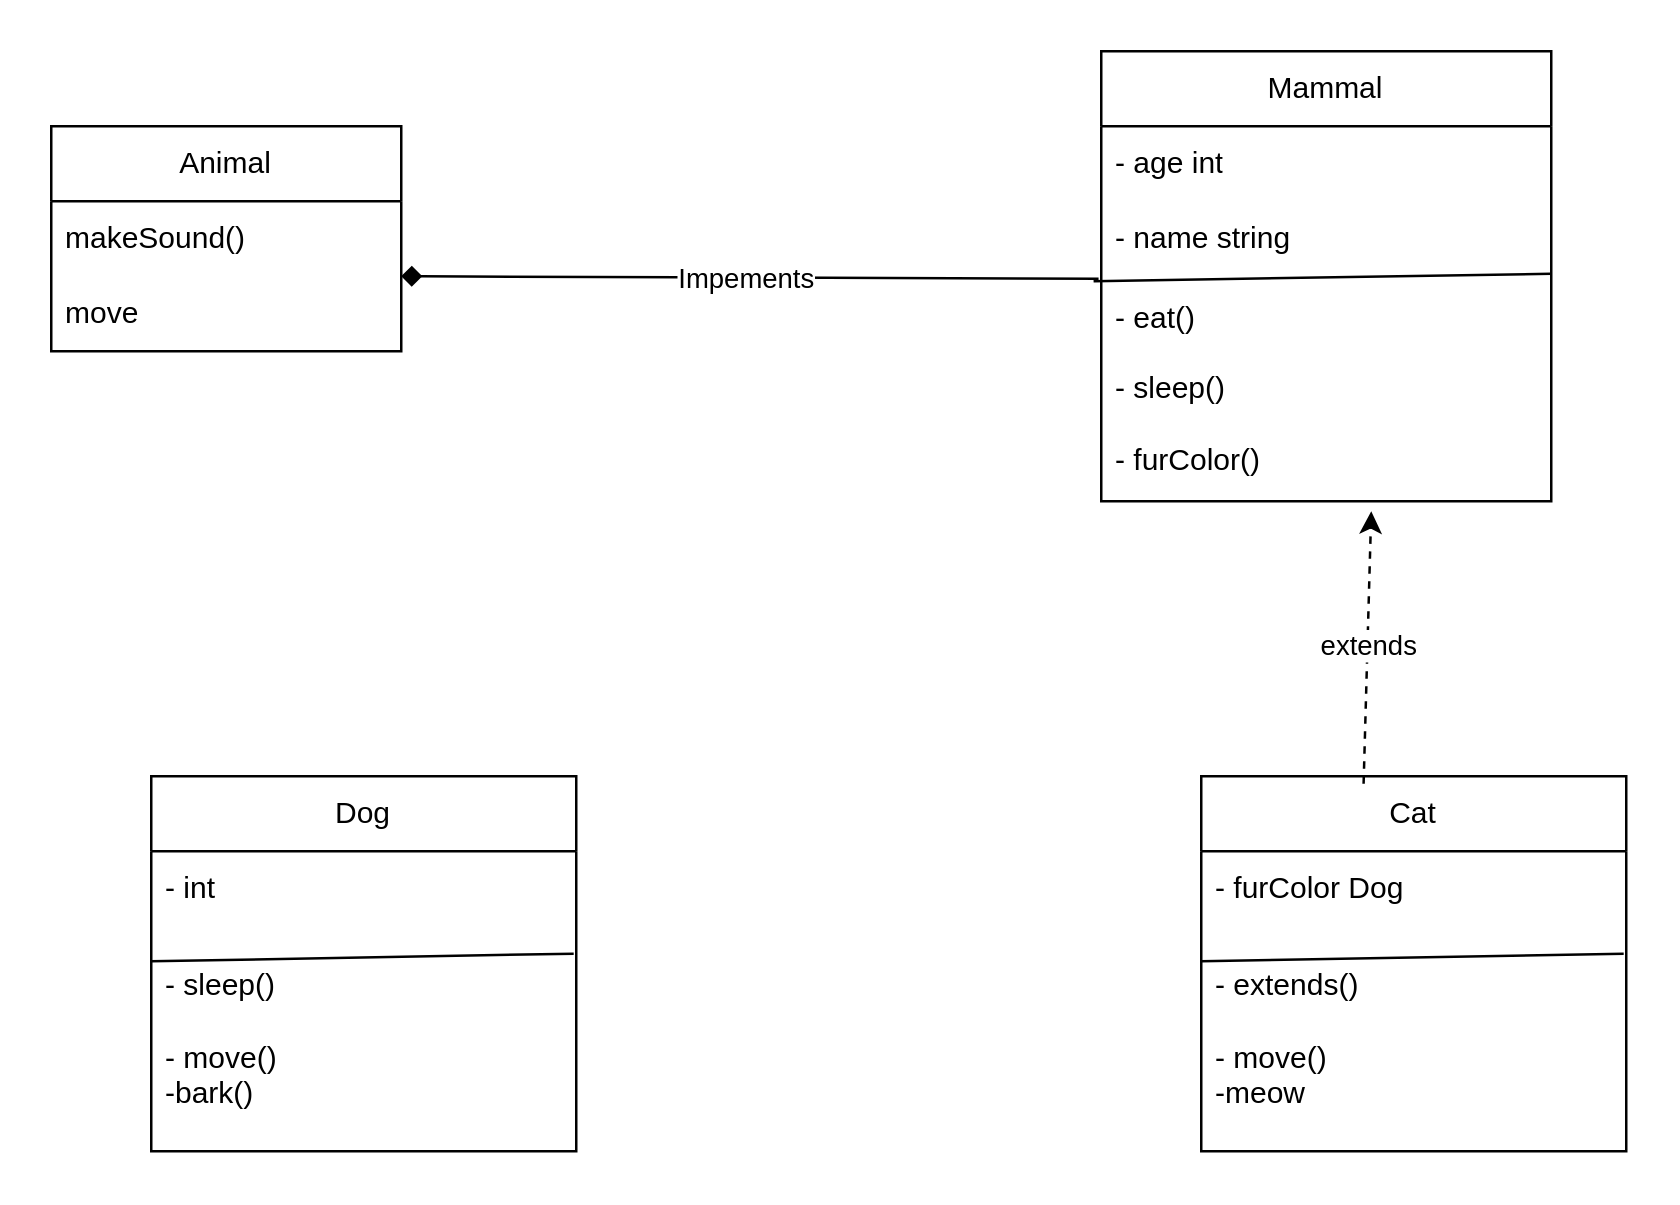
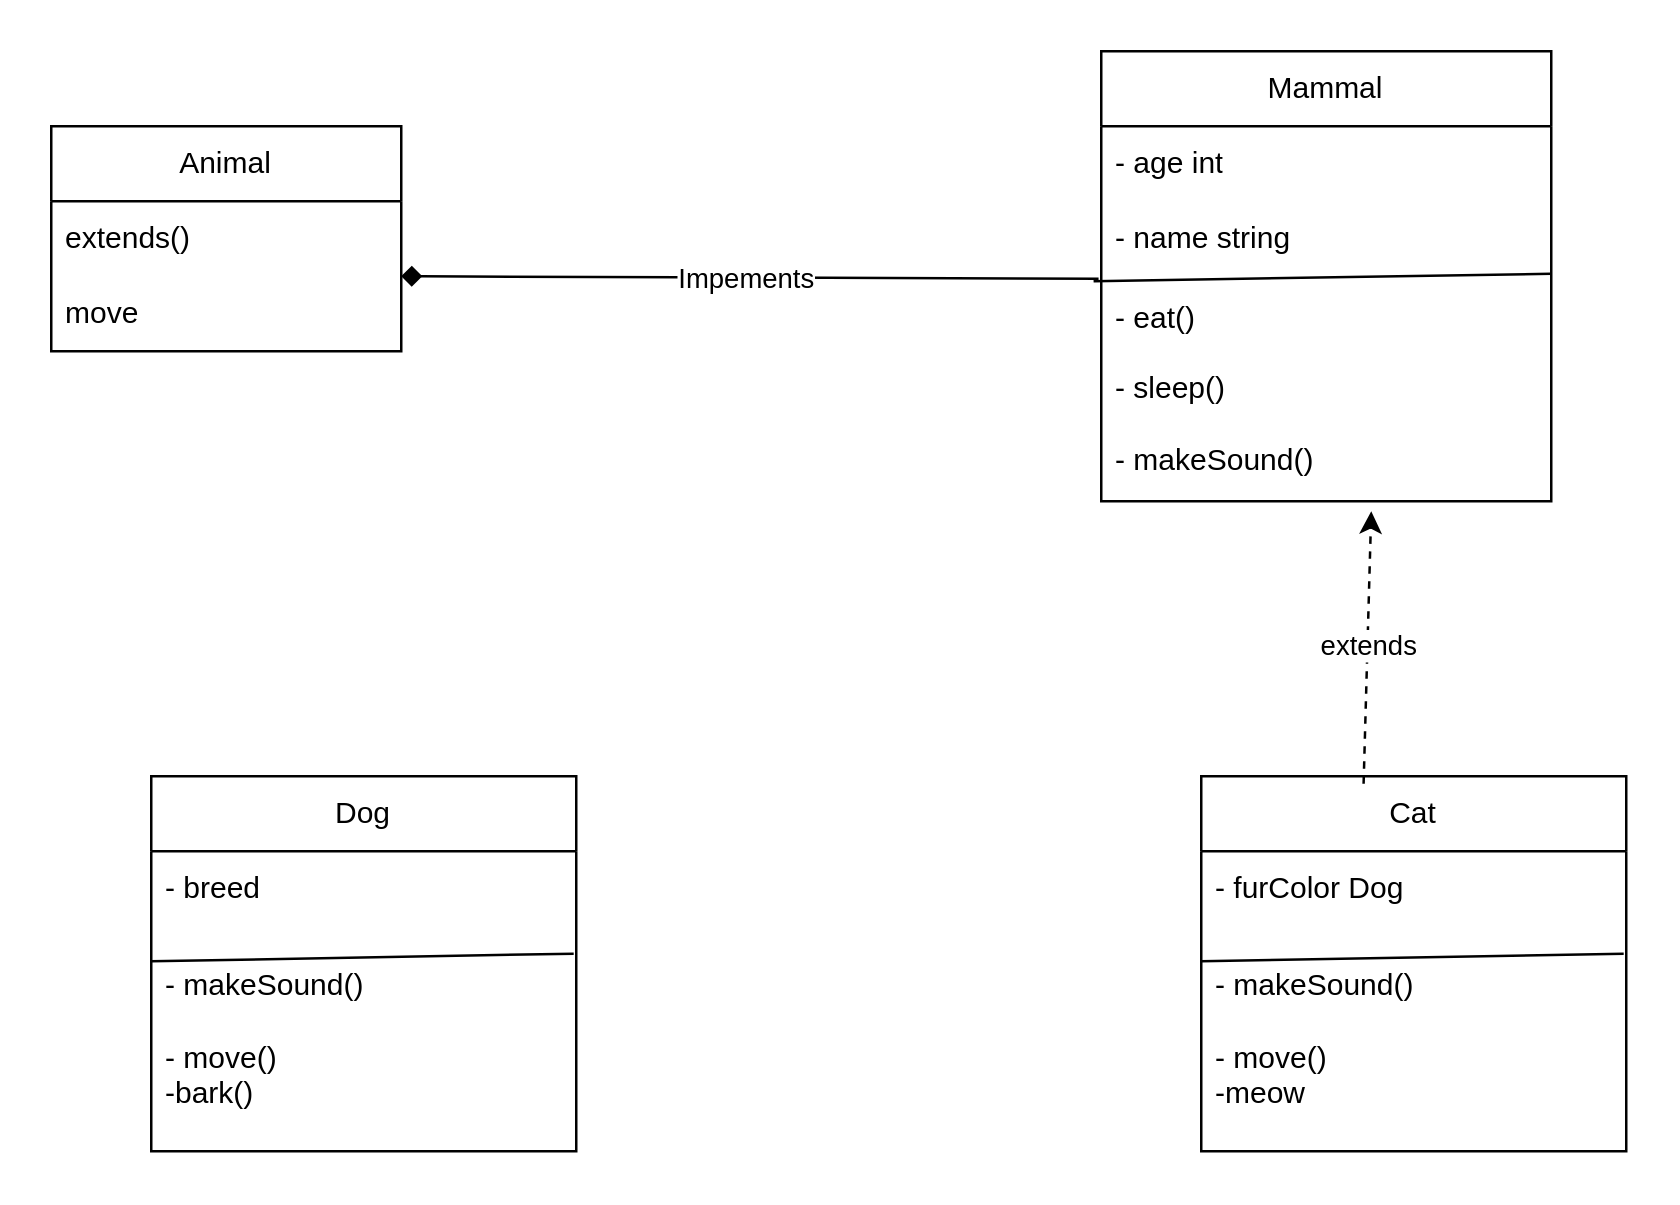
(159, 239) -> (142, 239)
(1209, 389) -> (1222, 389)
(200, 889) -> (221, 889)
(234, 1039) -> (272, 1039)
(1305, 1039) -> (1322, 1039)
